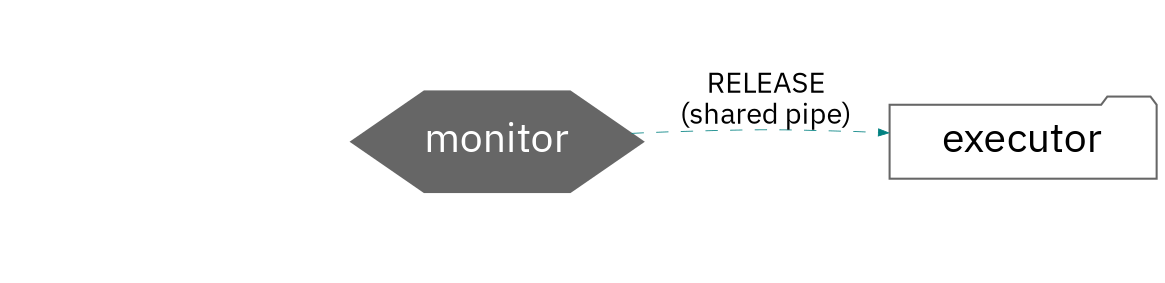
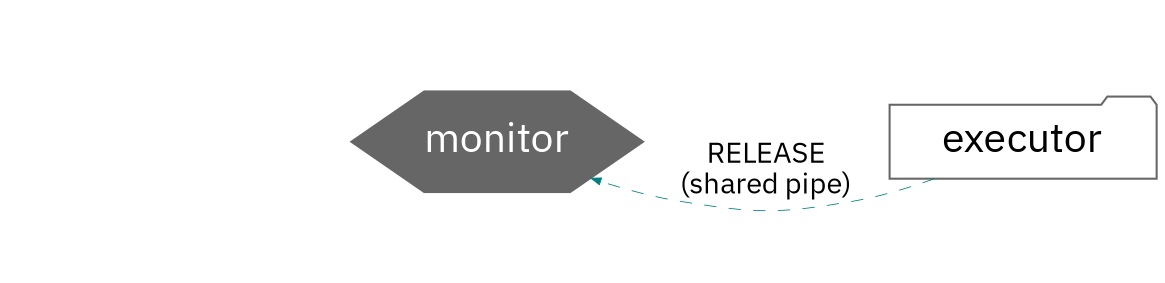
(755, 130) -> (768, 211)
